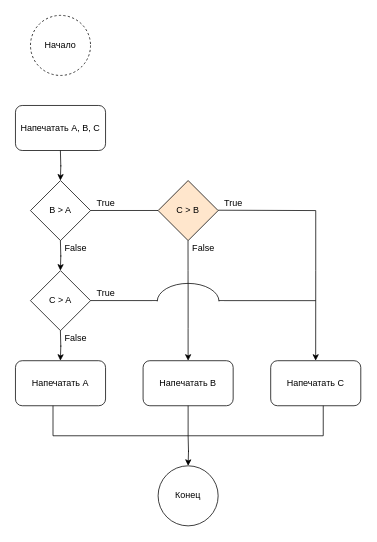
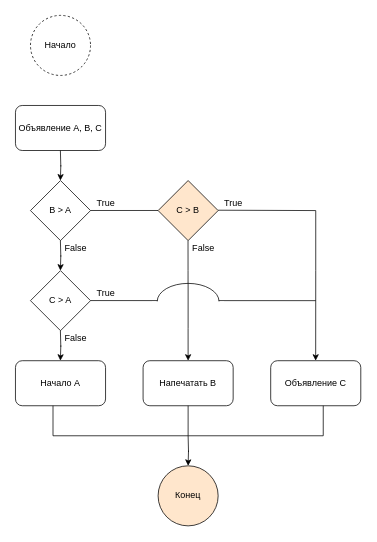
(60, 128) -> (60, 128)
(60, 383) -> (60, 383)
(315, 383) -> (315, 383)
(188, 495) -> (188, 495)
